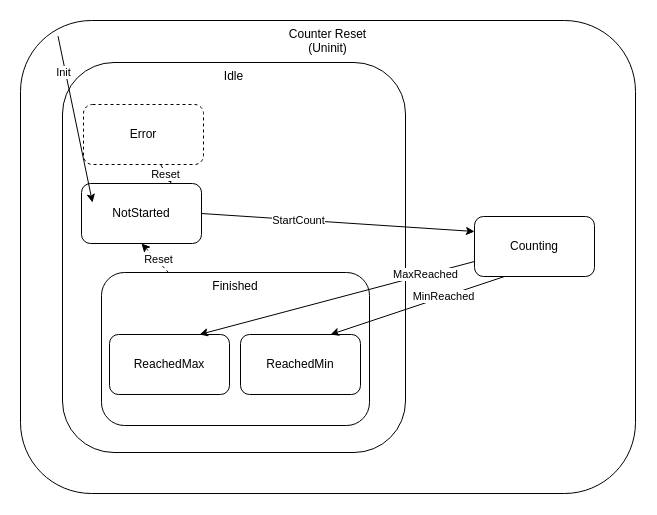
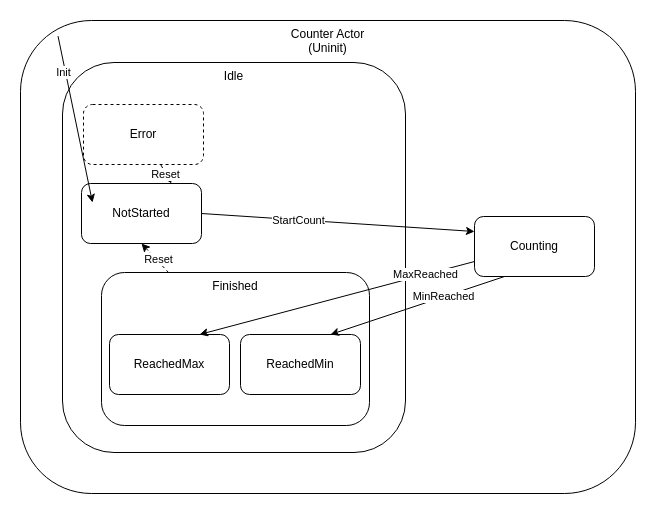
(328, 42) -> (328, 42)
